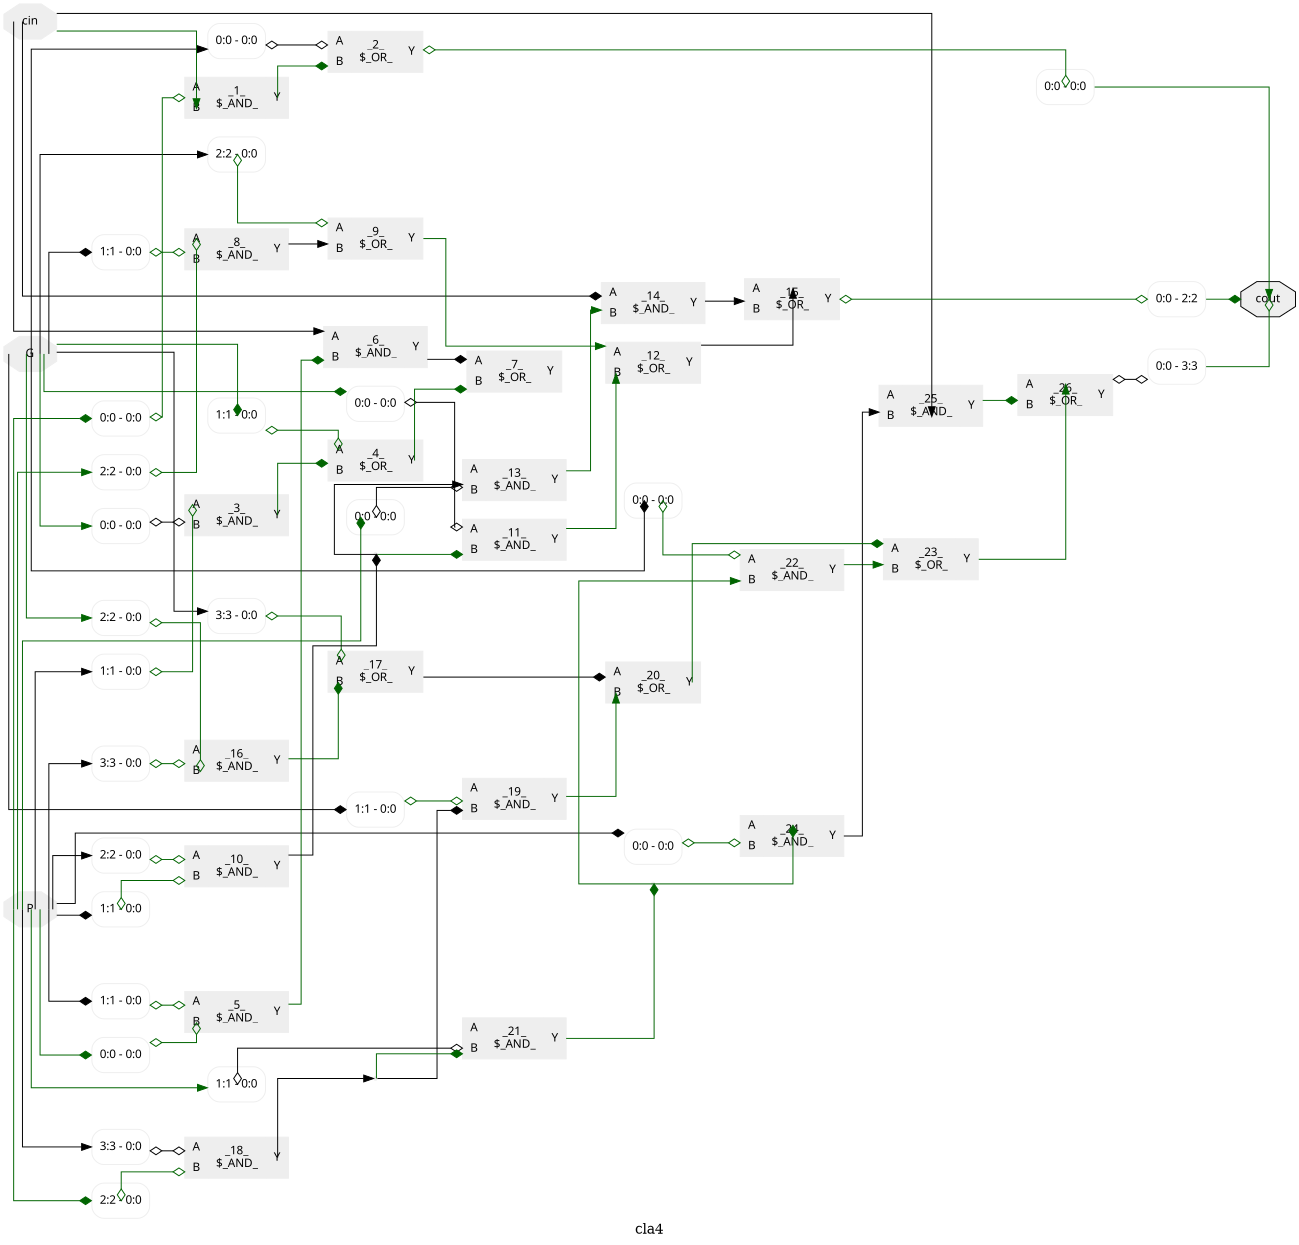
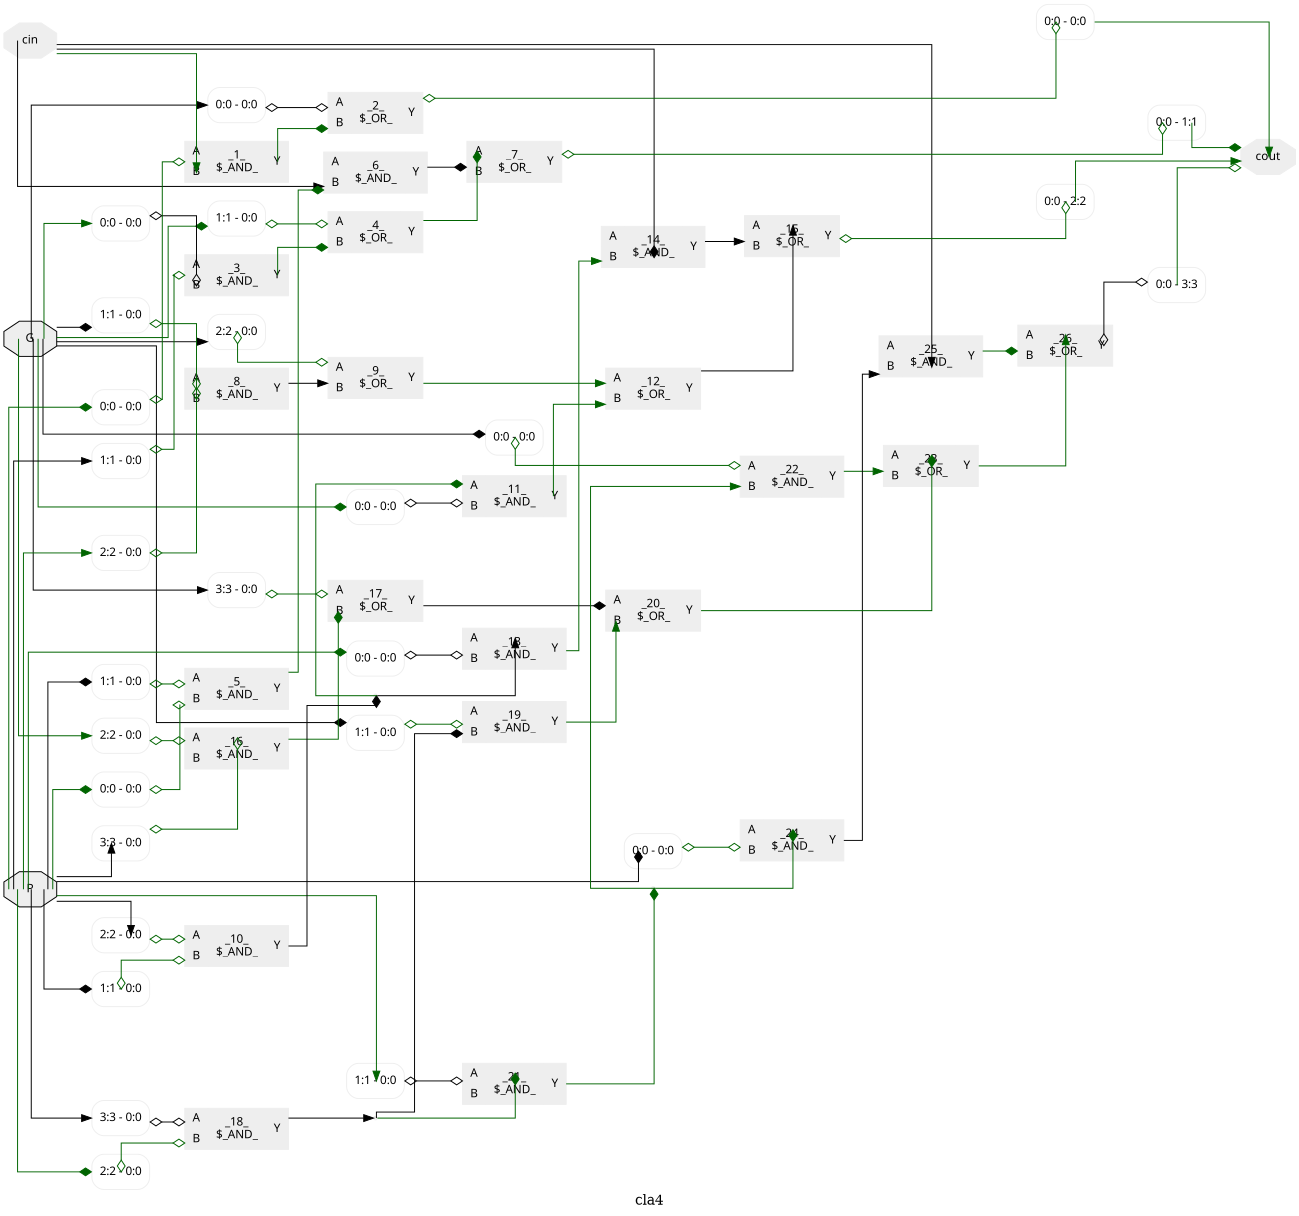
none -> (1177, 123)
(1218, 299) -> (1133, 161)
(1268, 299) -> (1268, 157)
(30, 354) -> (30, 339)
(30, 909) -> (30, 889)
